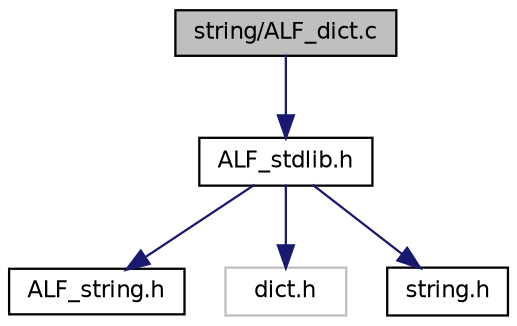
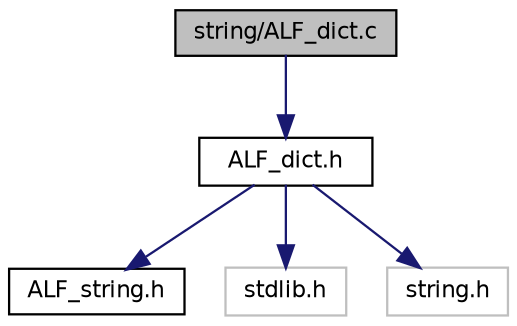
(286, 162) -> (286, 162)
(286, 292) -> (286, 292)
(448, 292) -> (448, 292)
